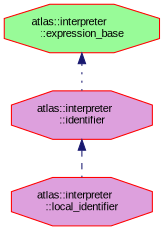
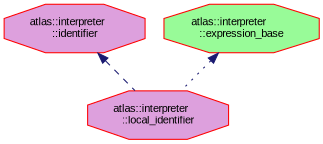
(82, 77) -> (196, 76)
